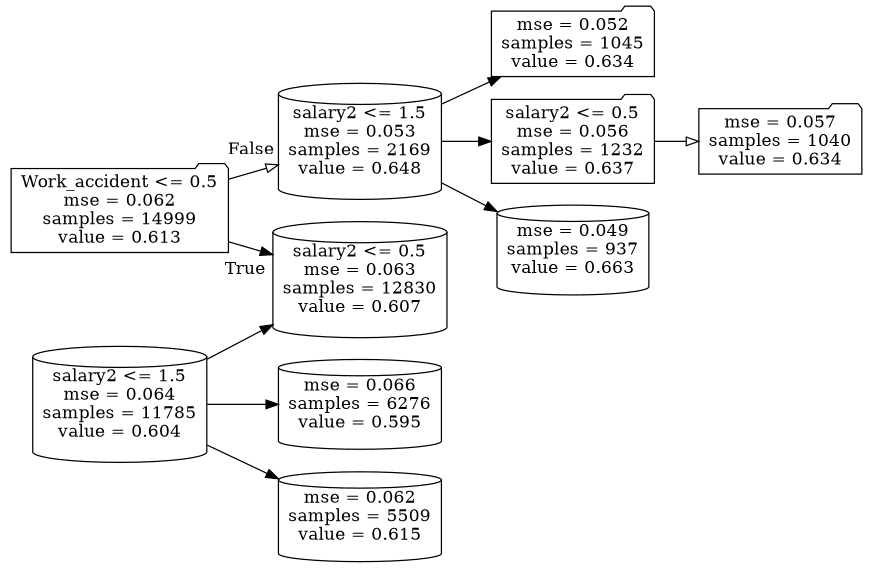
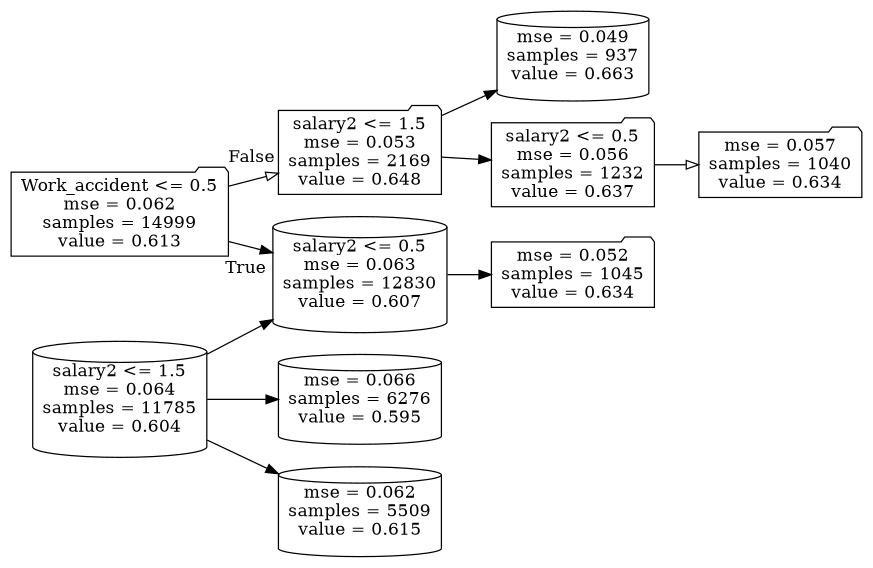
(466, 93) -> (463, 275)
(360, 141) -> (360, 152)
